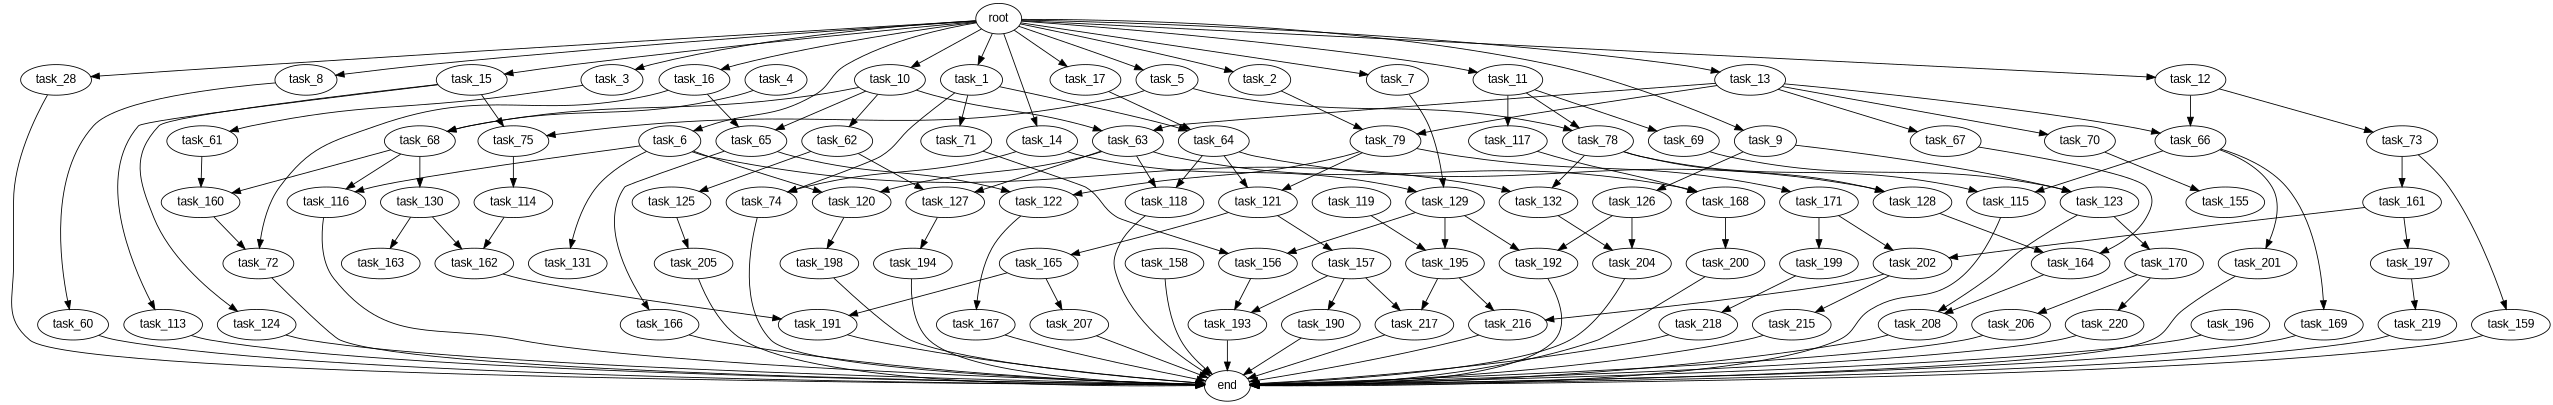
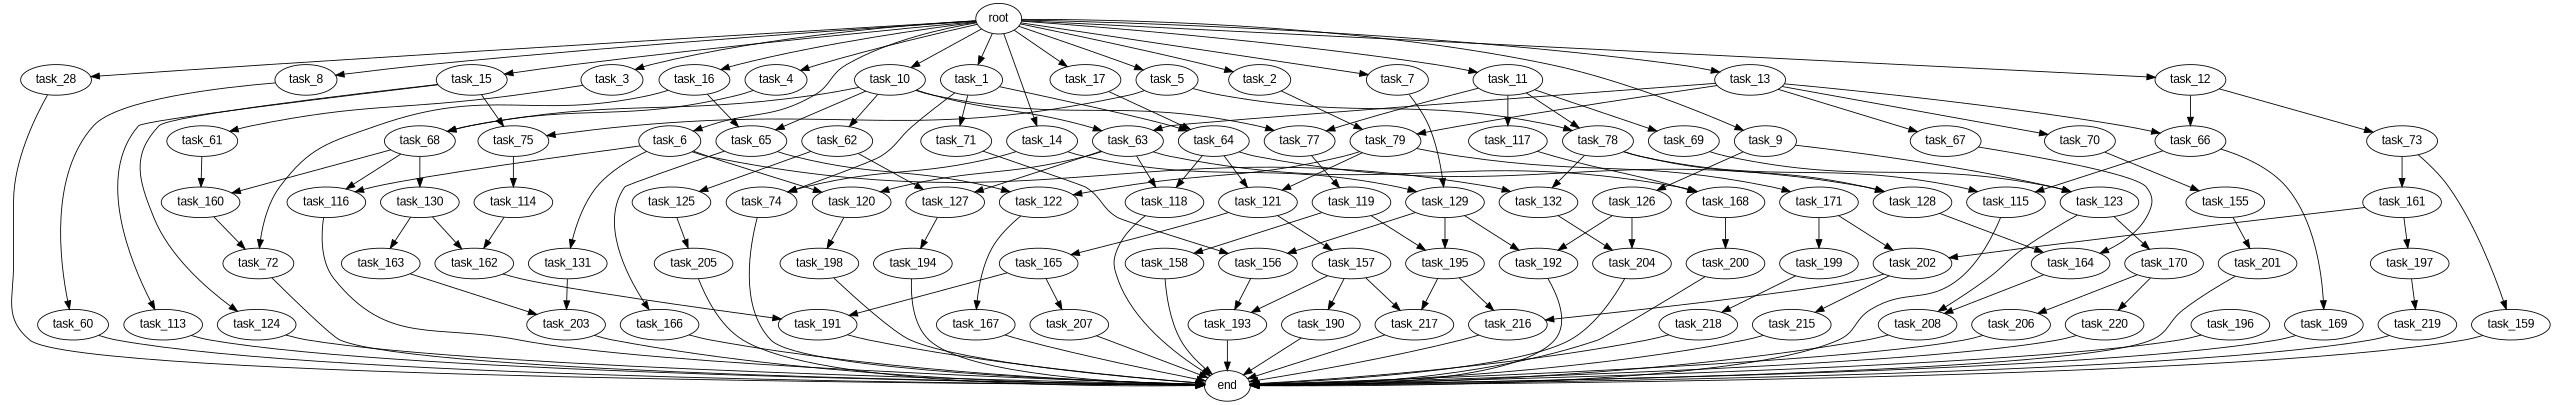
none -> (855, 54)
none -> (1300, 141)
(2269, 183) -> (2239, 229)
none -> (1262, 232)
none -> (566, 325)
